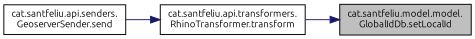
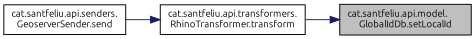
(405, 20) -> (405, 20)
